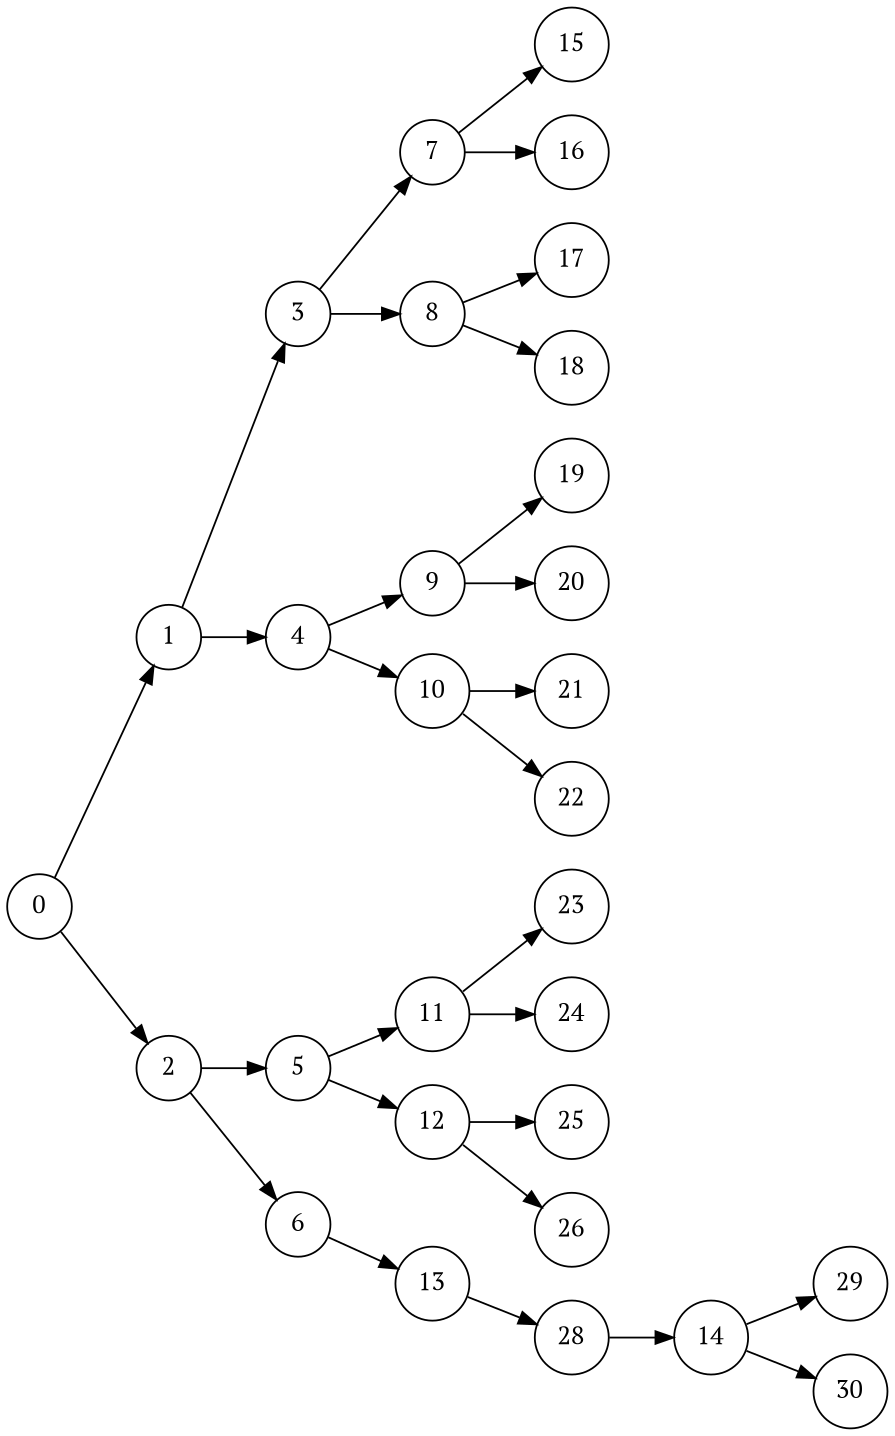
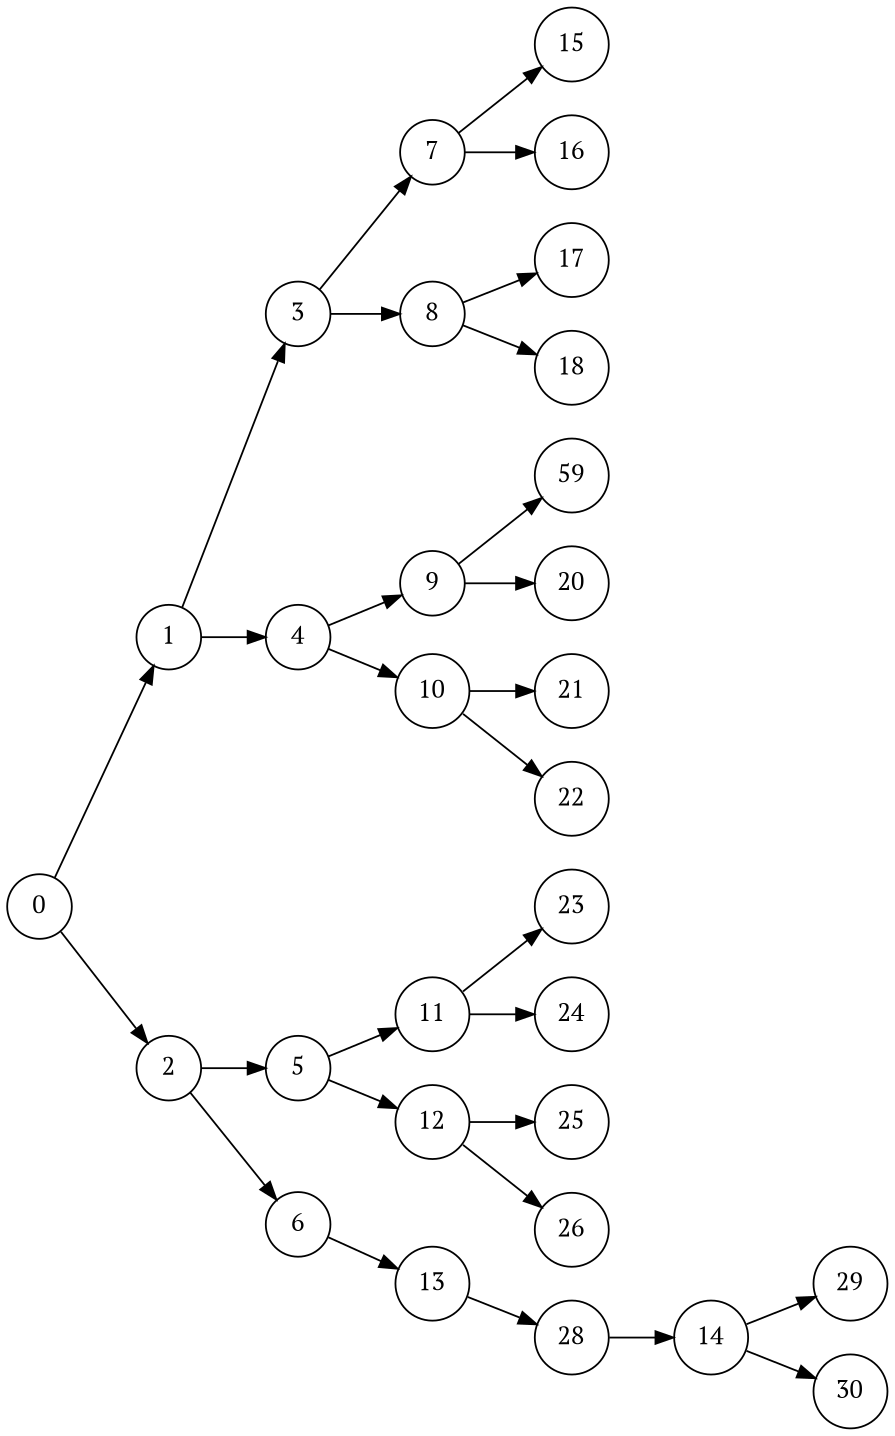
(572, 476) -> (572, 476)
